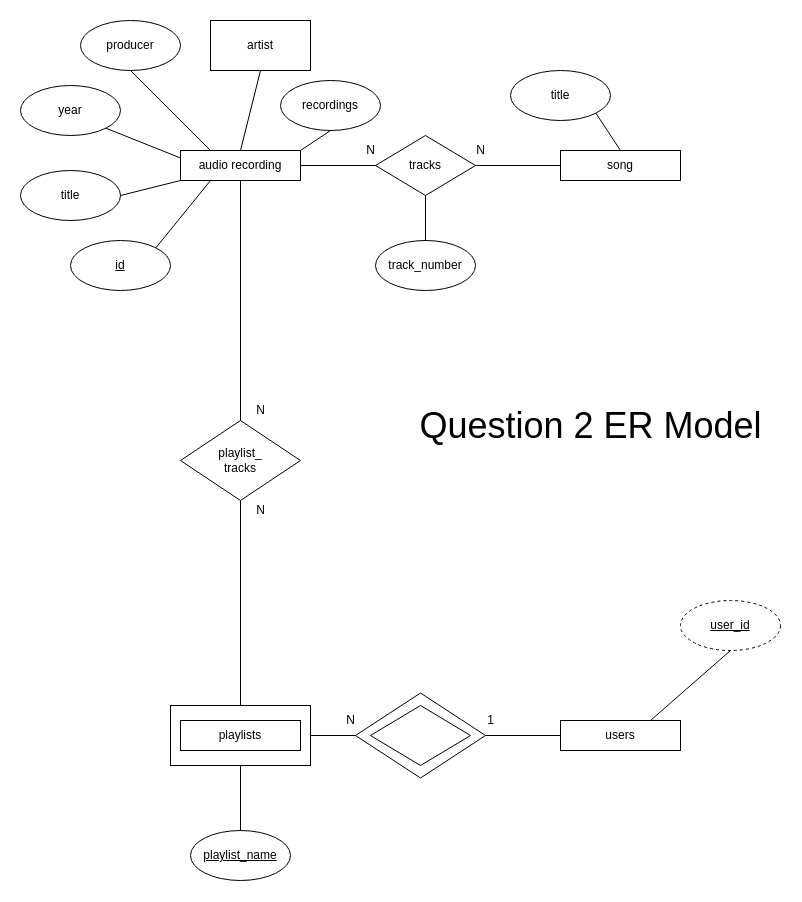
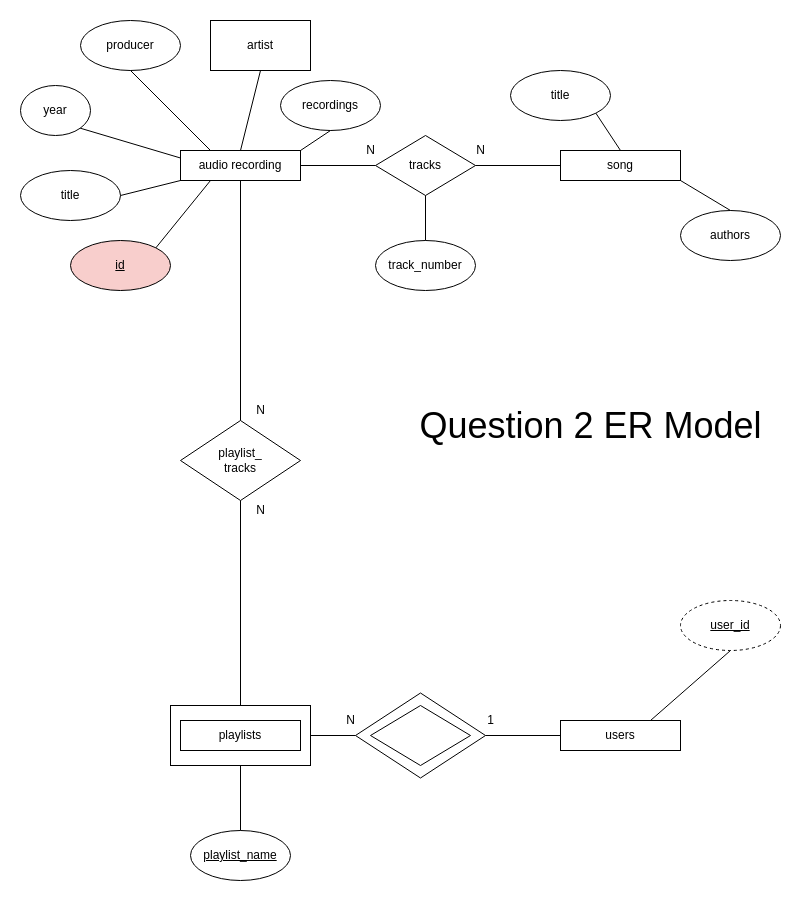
(71, 111) -> (56, 111)
none -> (706, 196)
none -> (731, 236)
(121, 266) -> (121, 266)
